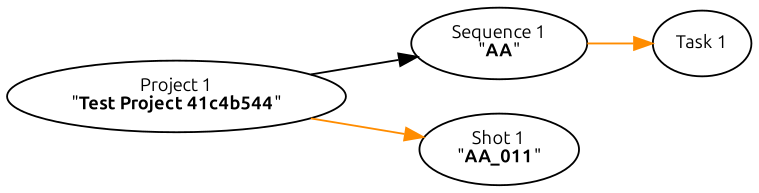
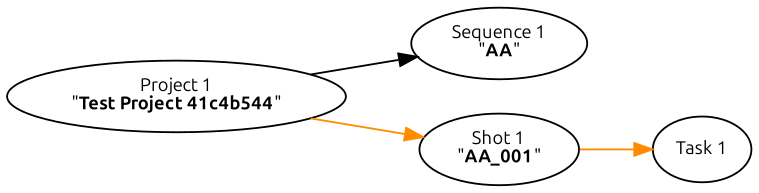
(610, 43) -> (607, 149)
(499, 157) -> (499, 157)
